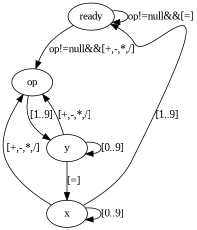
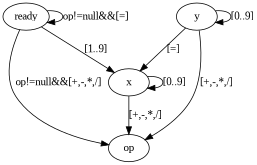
(166, 90) -> (75, 48)
(29, 119) -> none
